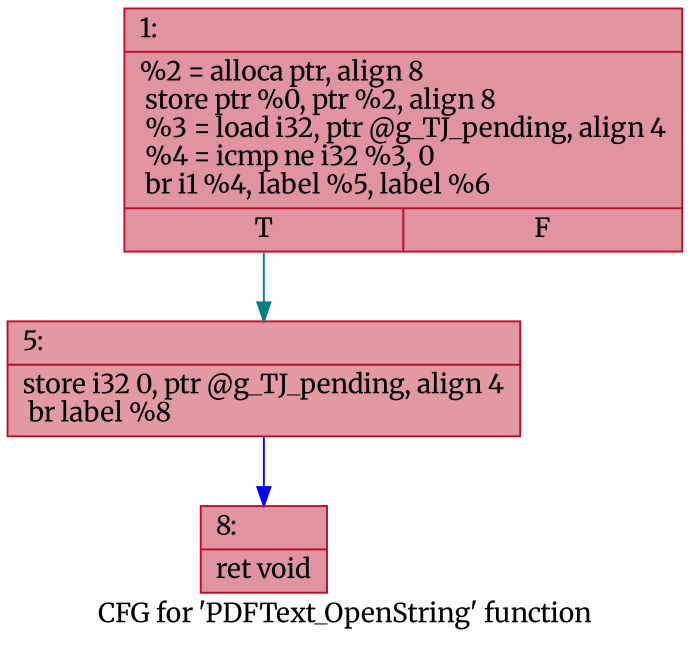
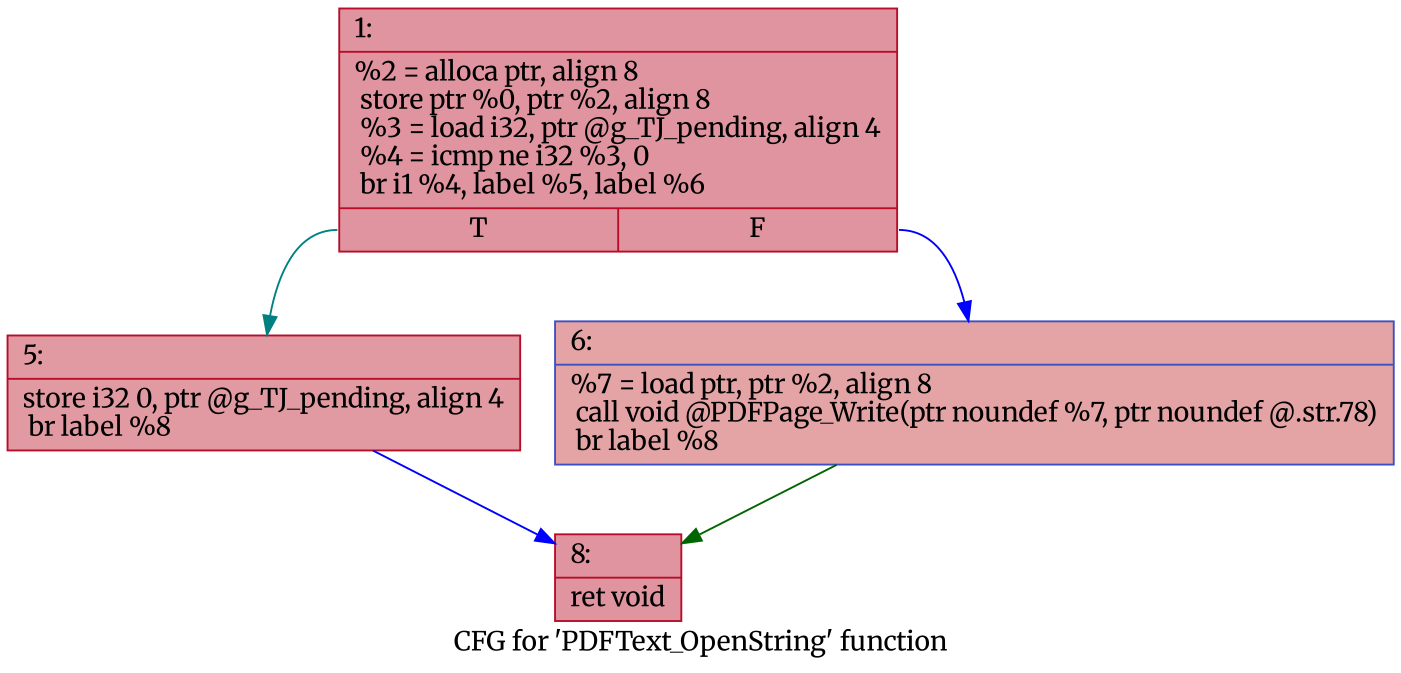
none -> (974, 393)
